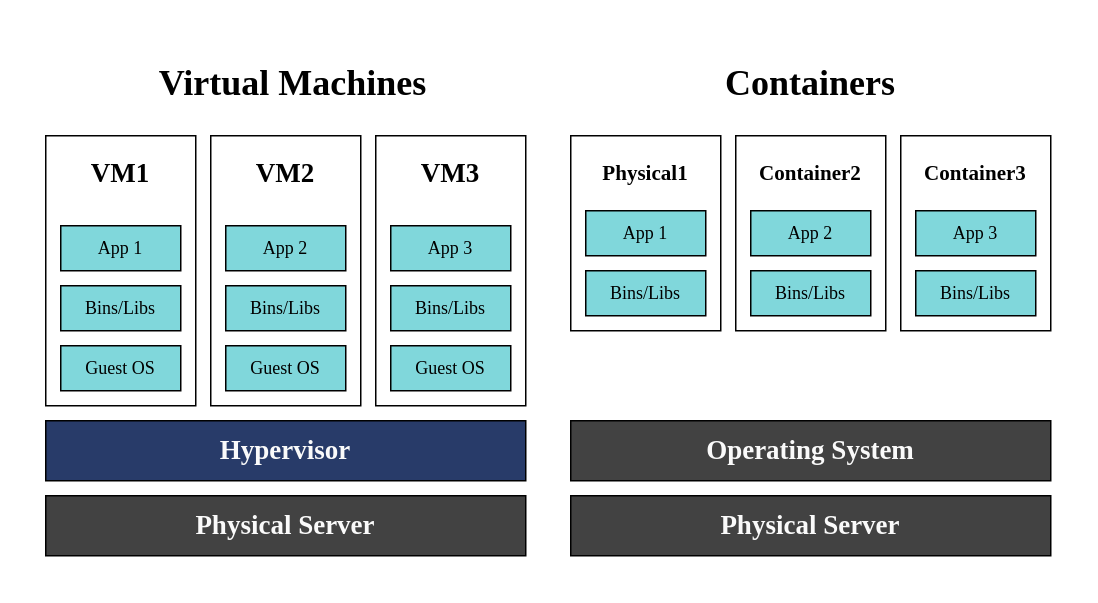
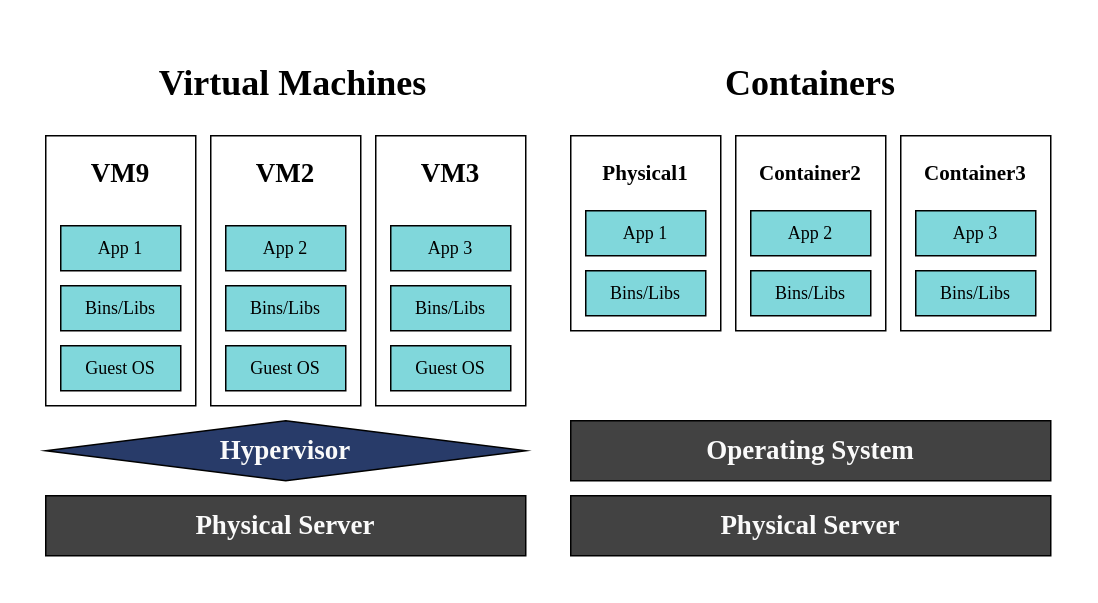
(121, 173) -> (121, 173)
(286, 451) -> (286, 451)
